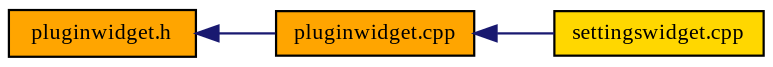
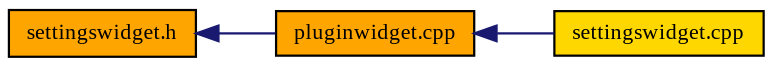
(102, 33) -> (102, 33)
